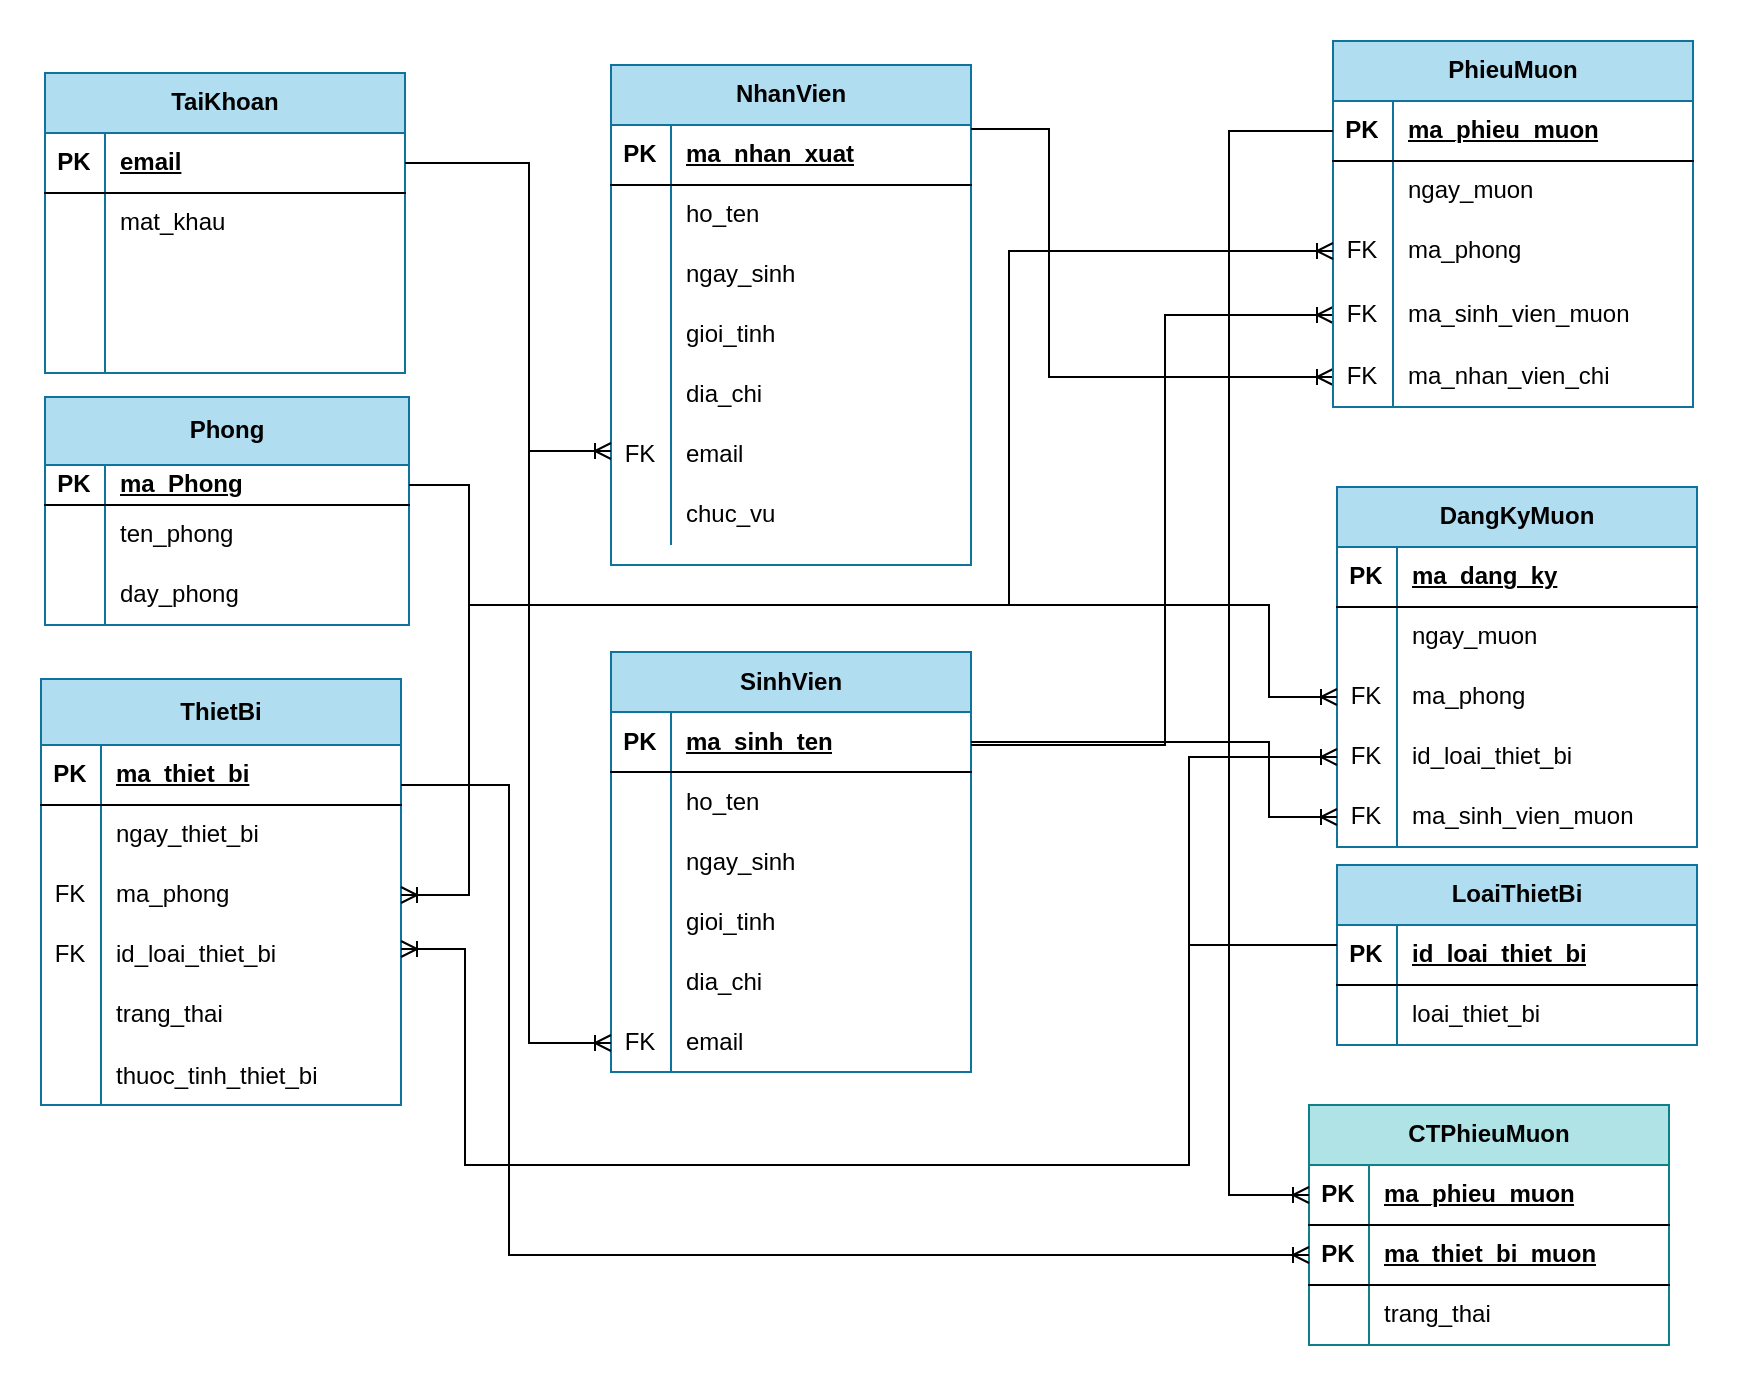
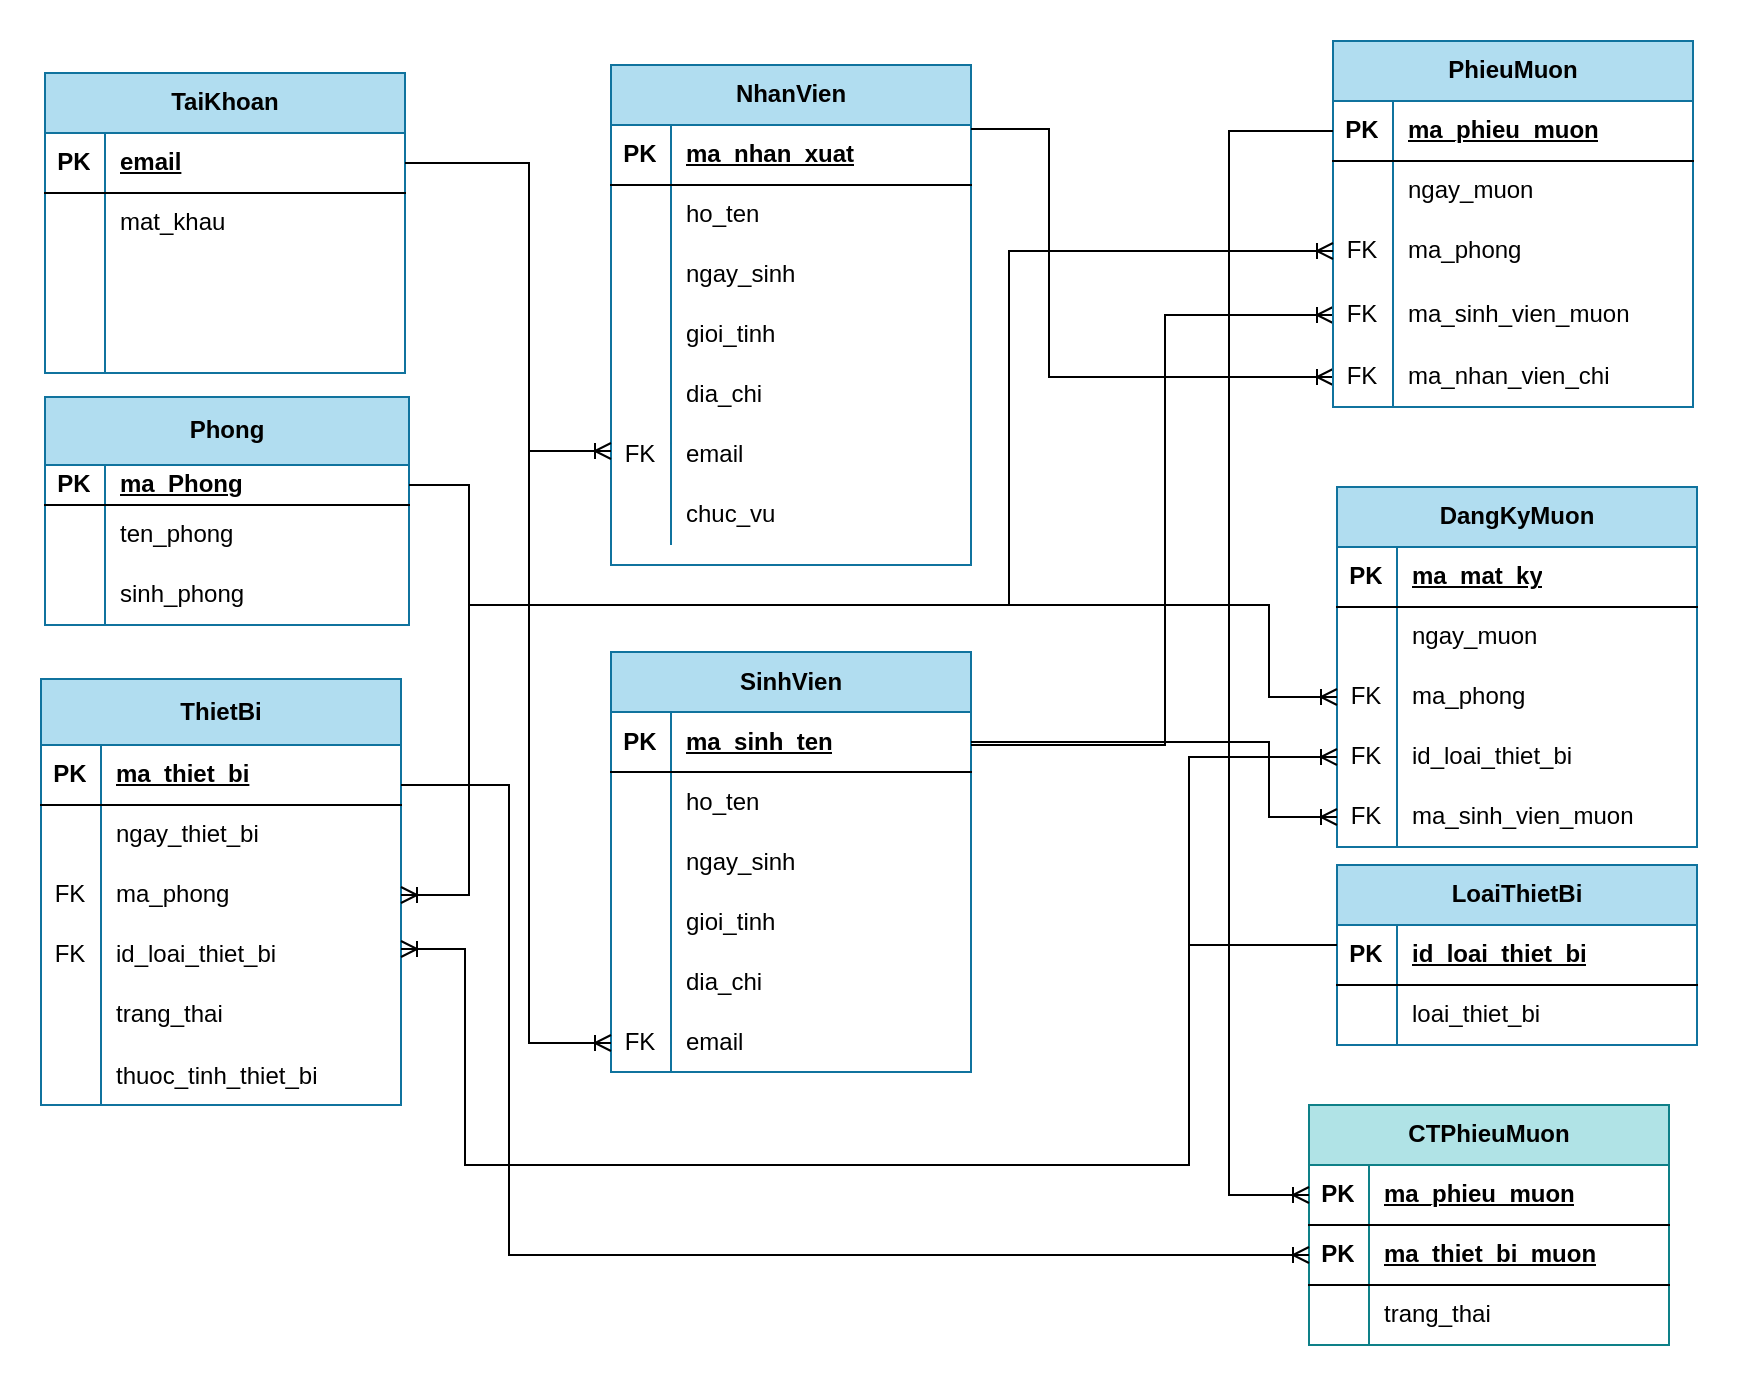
(1480, 577) -> (1473, 577)
(181, 595) -> (185, 595)
